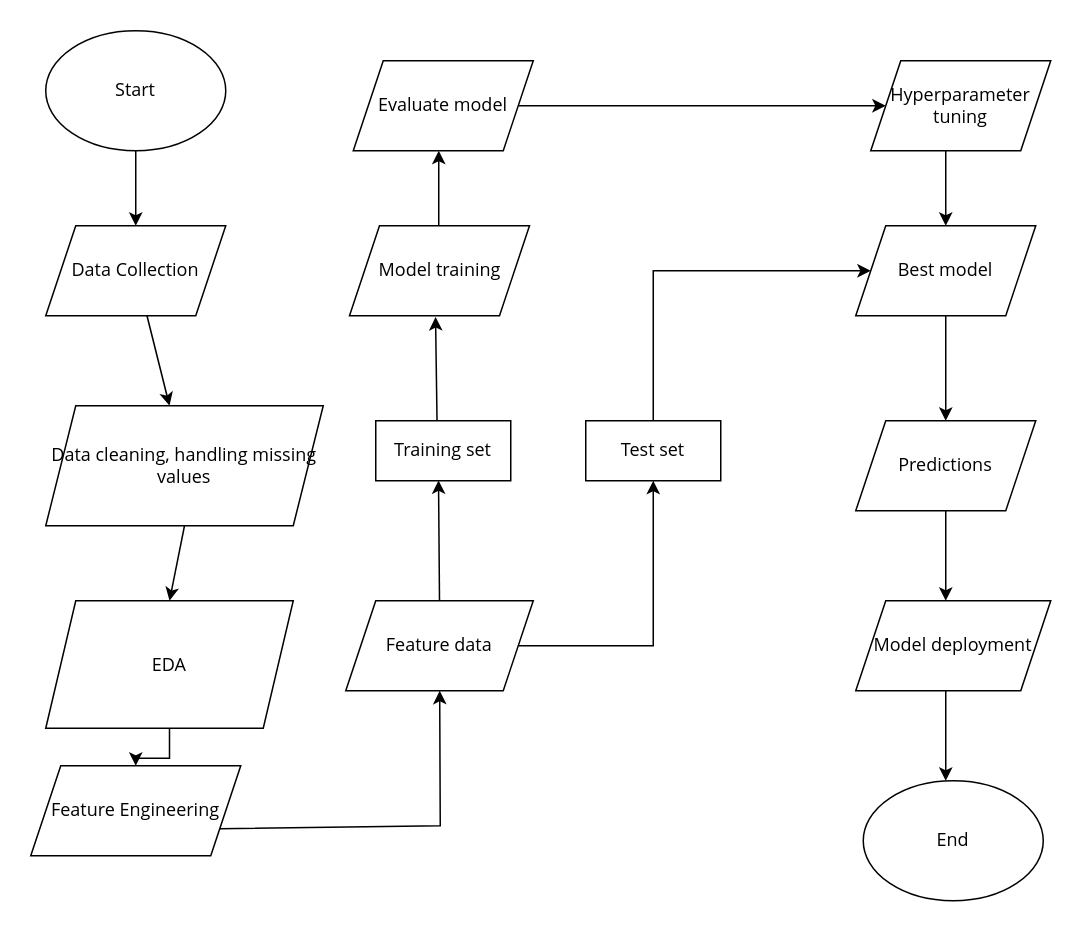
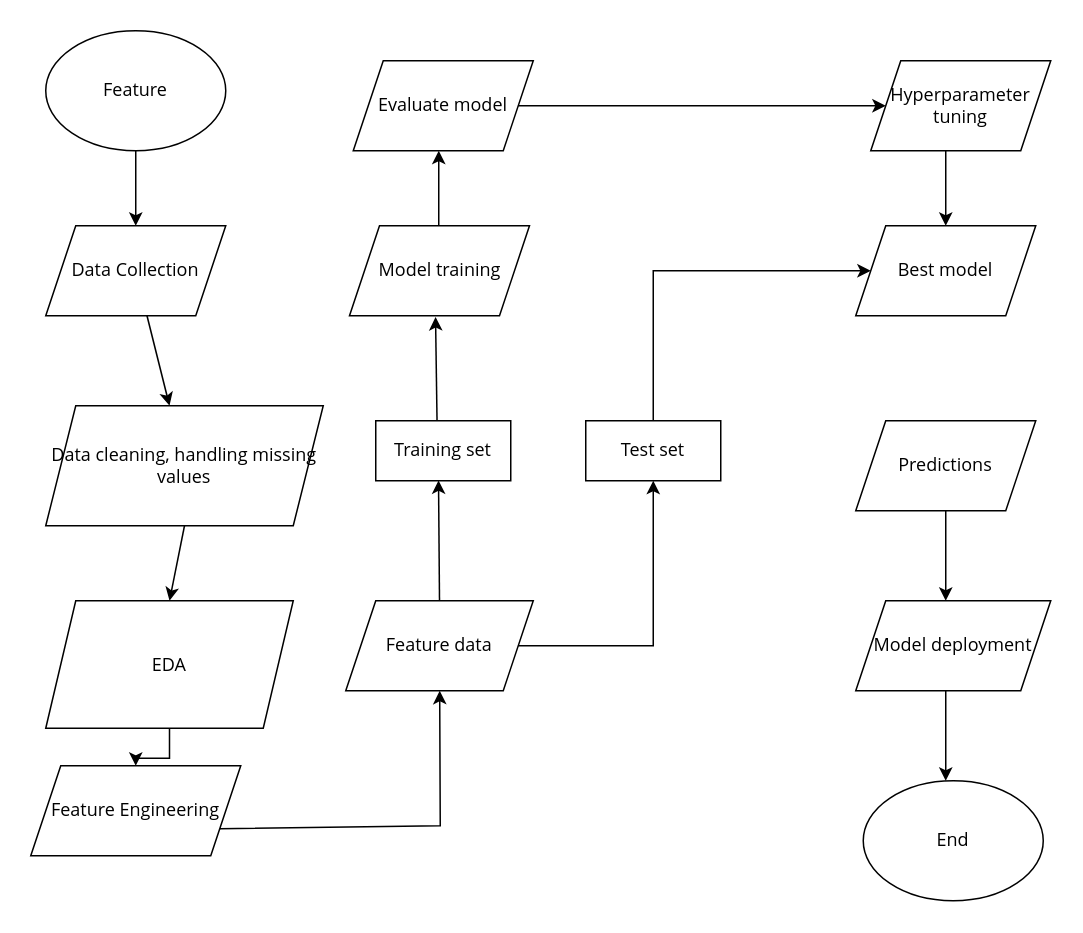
(136, 91) -> (136, 91)
(946, 363) -> none
